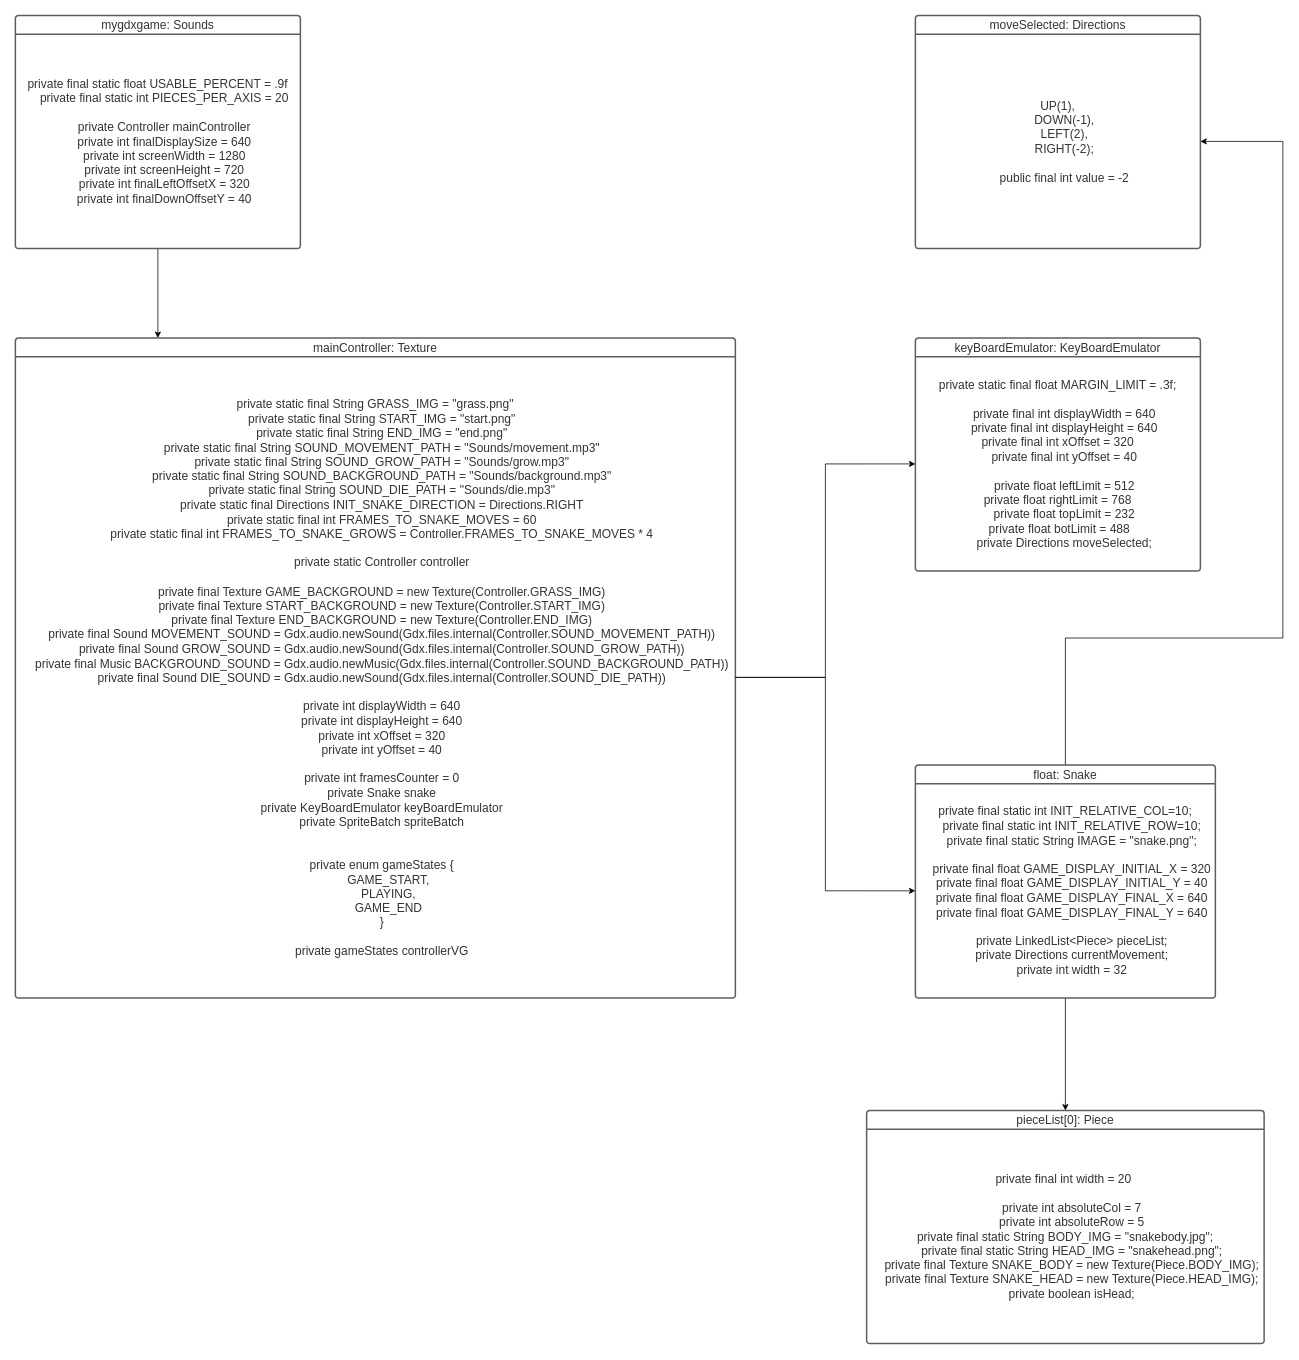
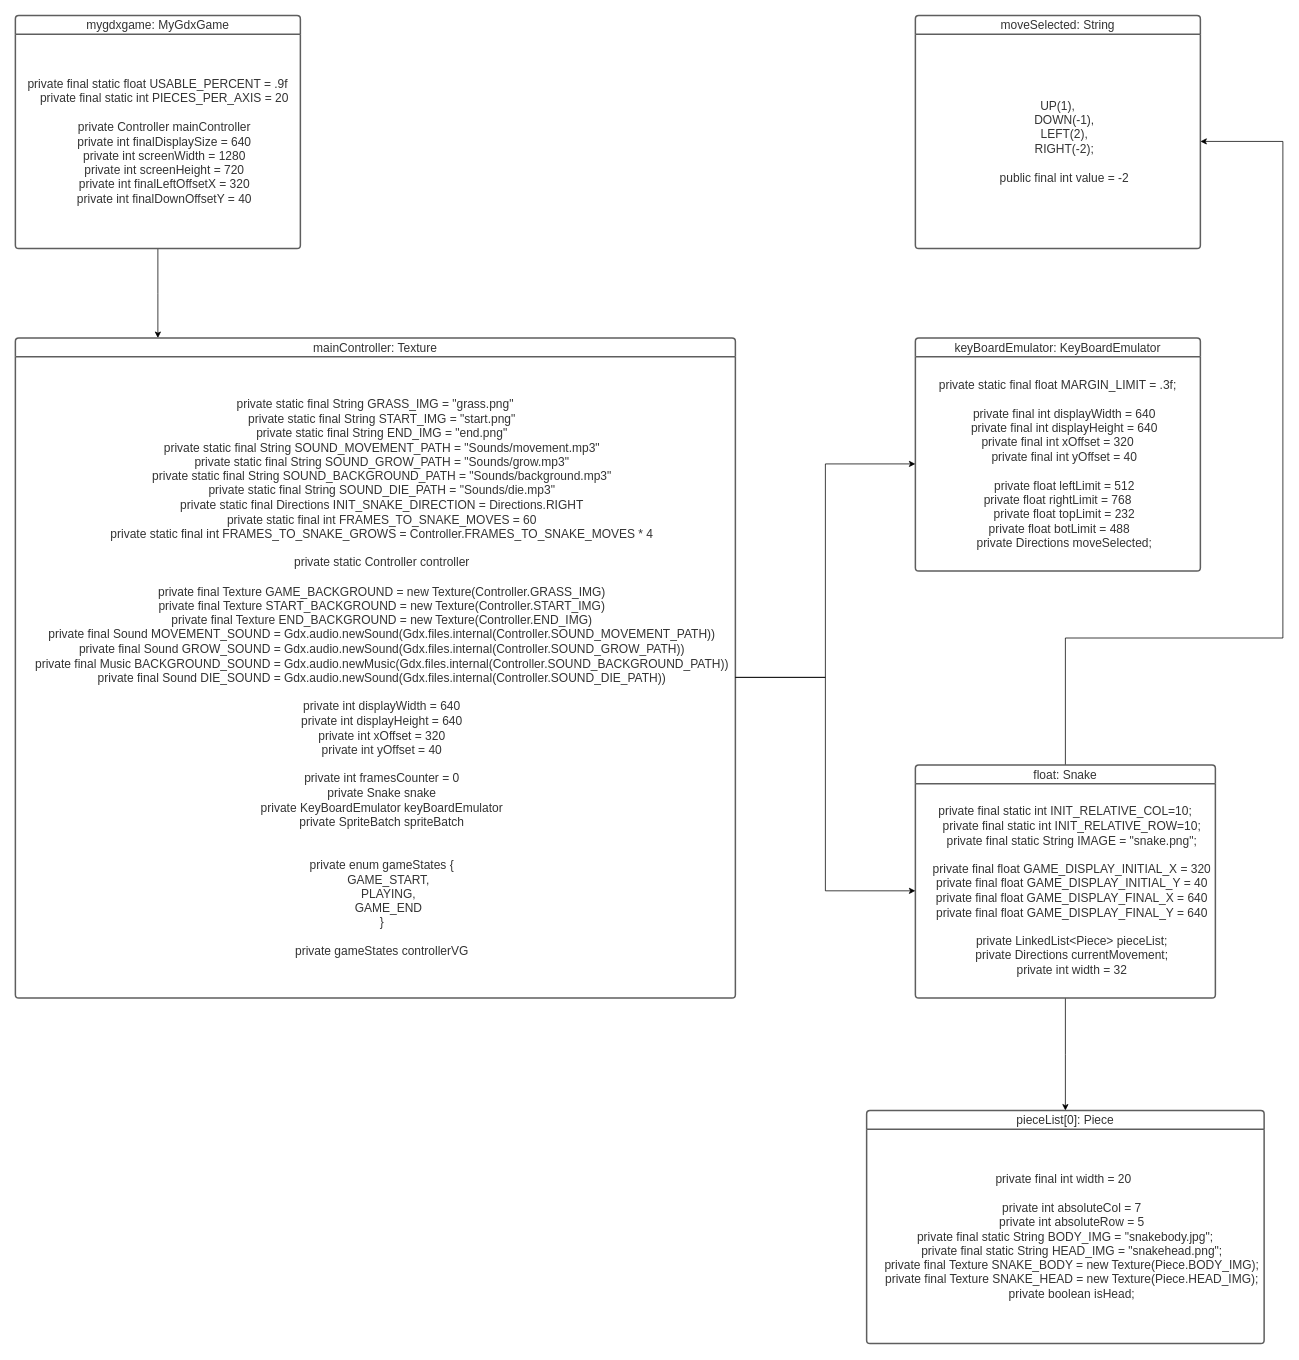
(158, 25) -> (158, 25)
(1058, 25) -> (1058, 25)
